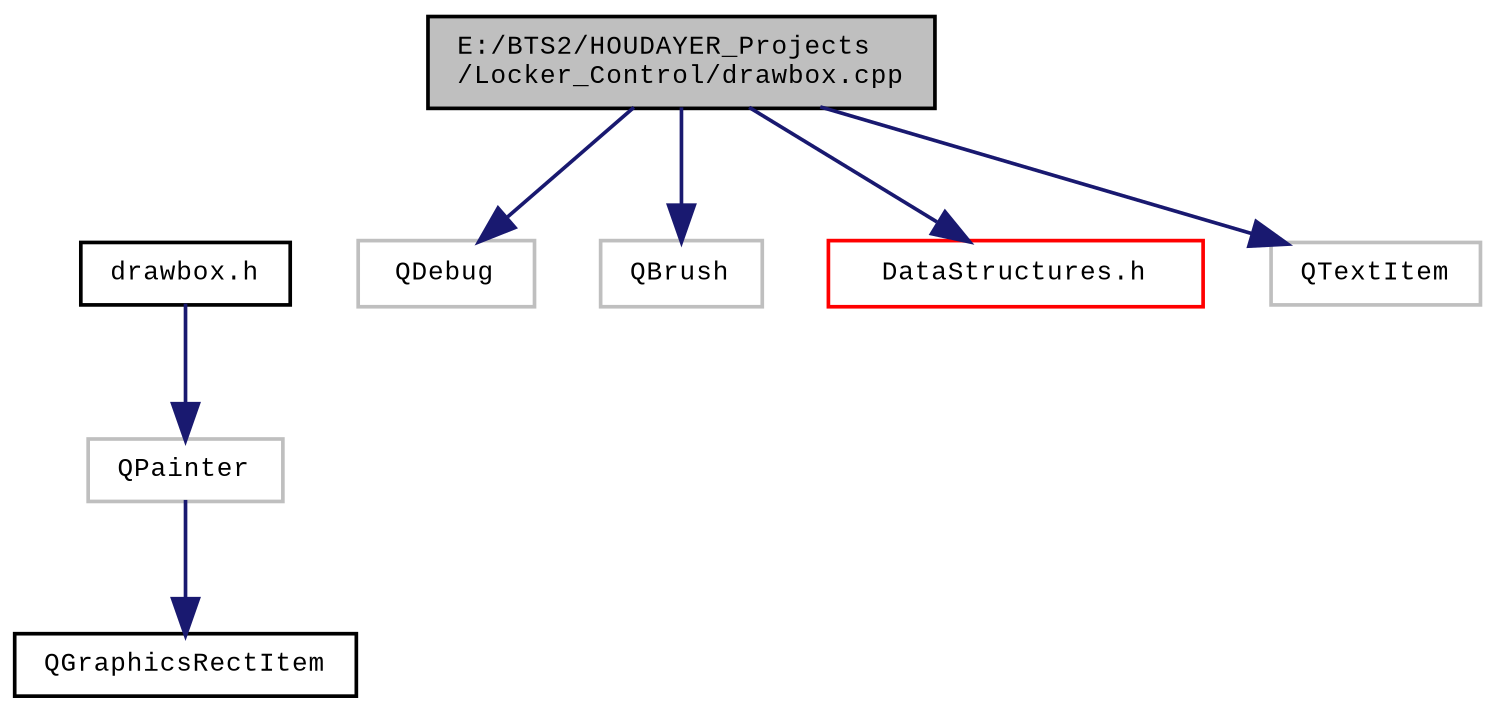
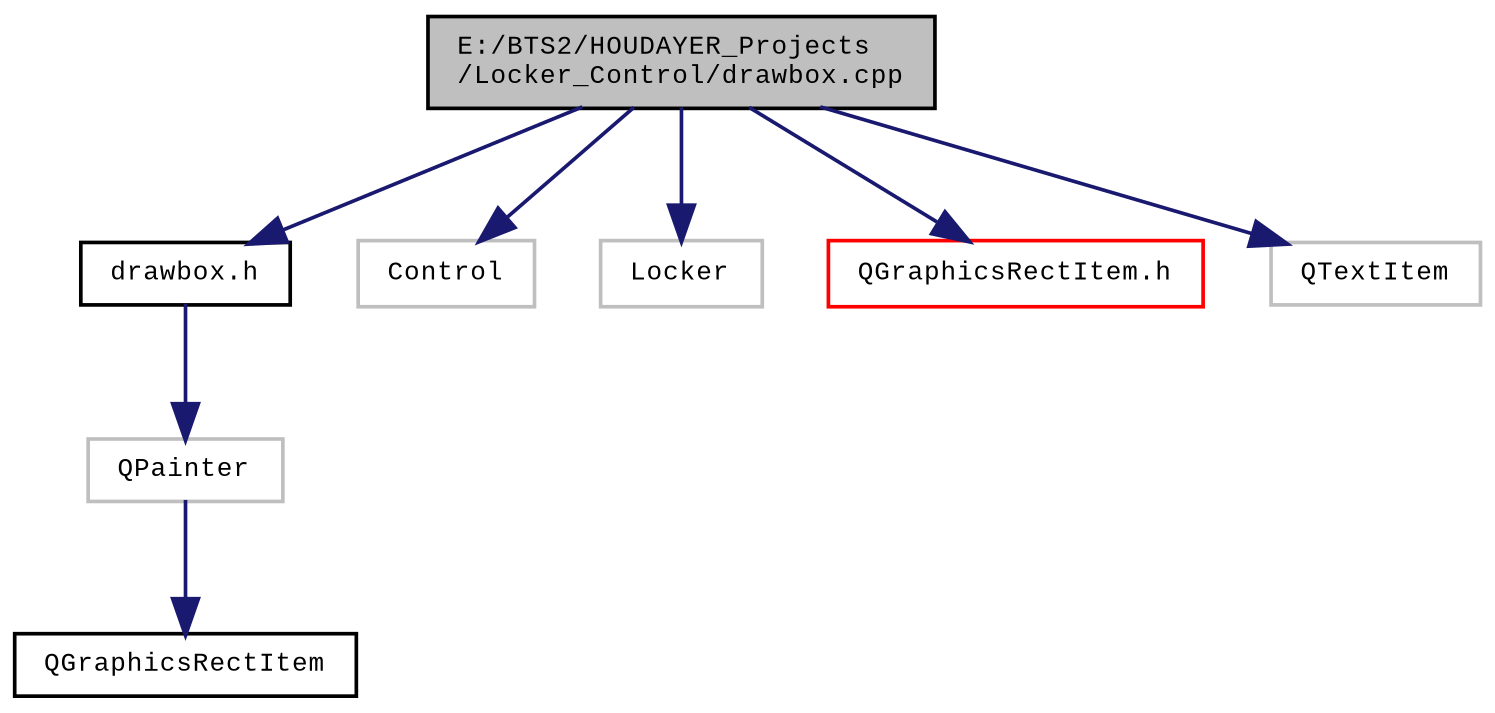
none -> (433, 168)
(446, 274) -> (446, 274)
(681, 274) -> (681, 274)
(1016, 274) -> (1016, 274)
